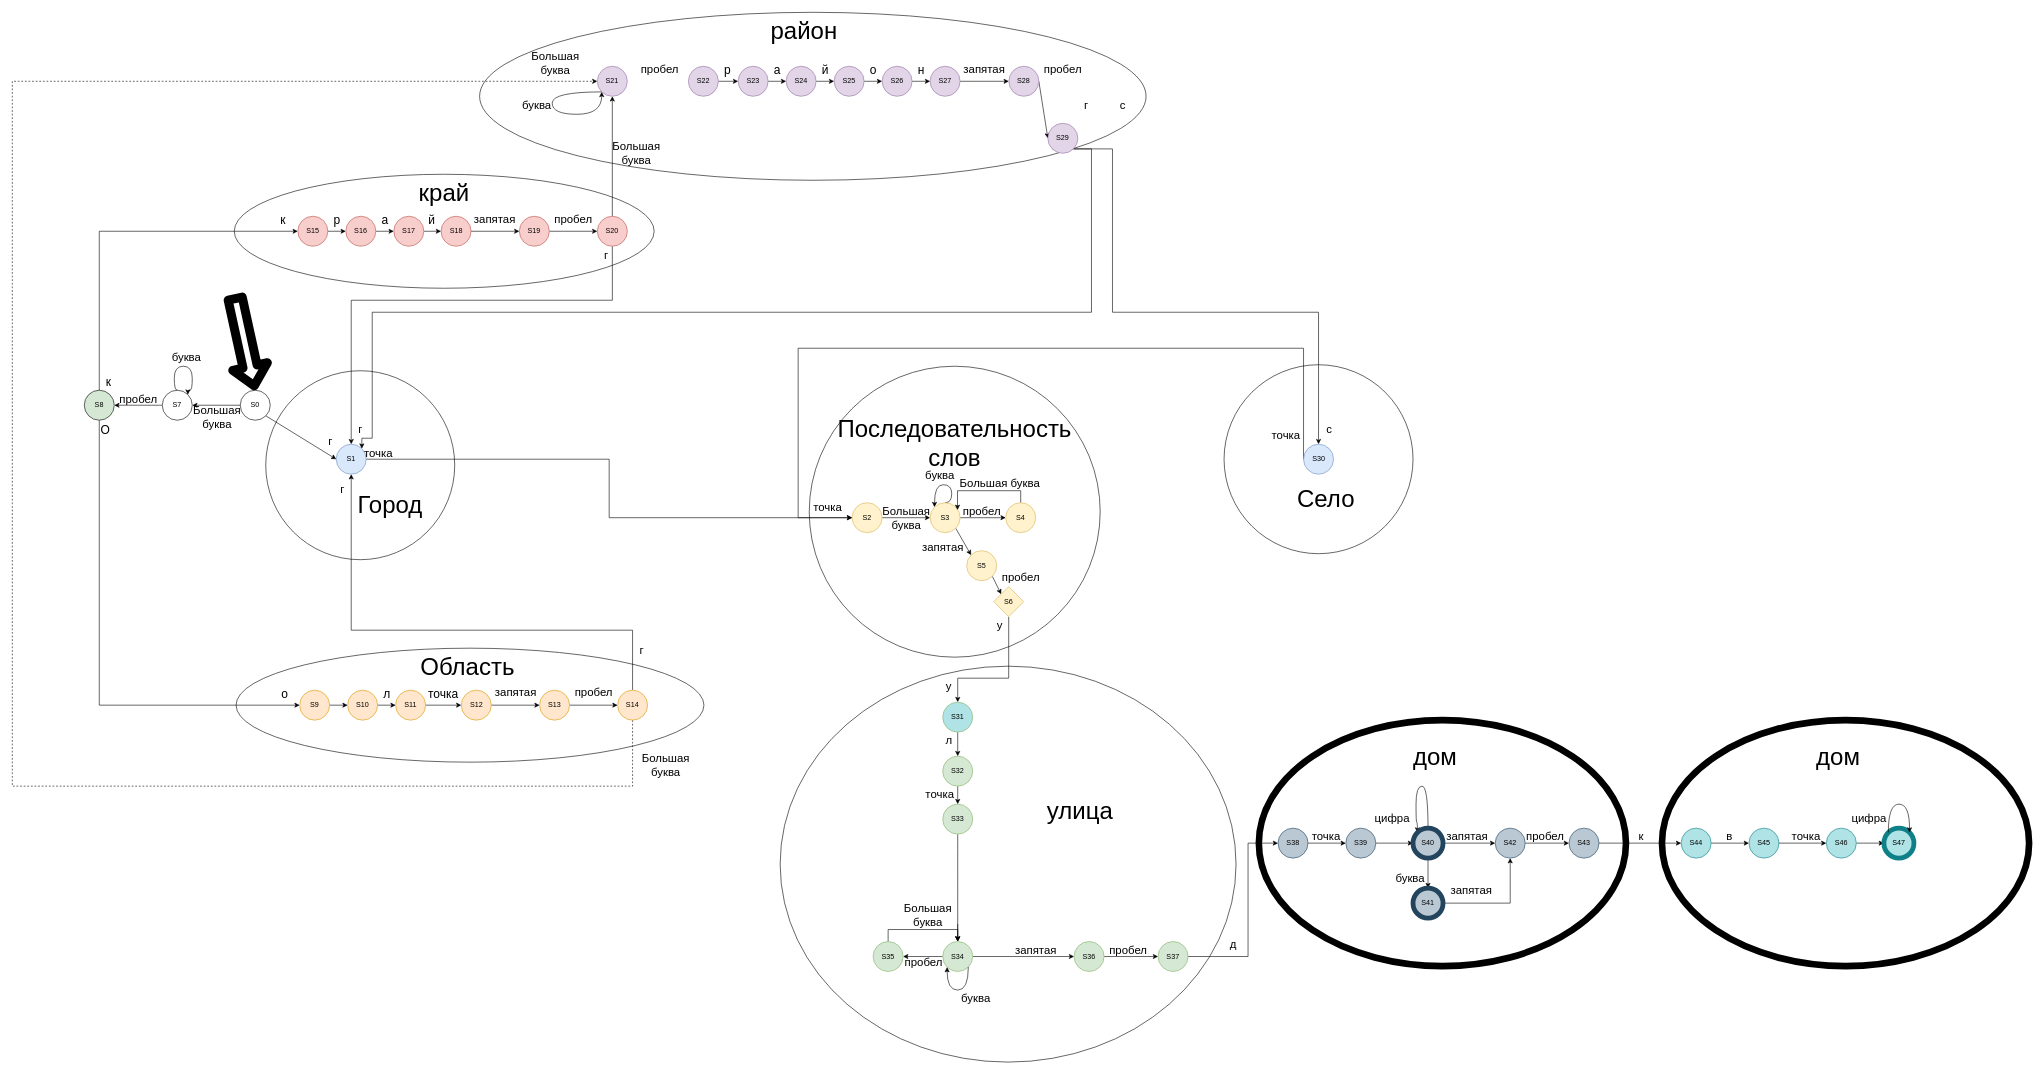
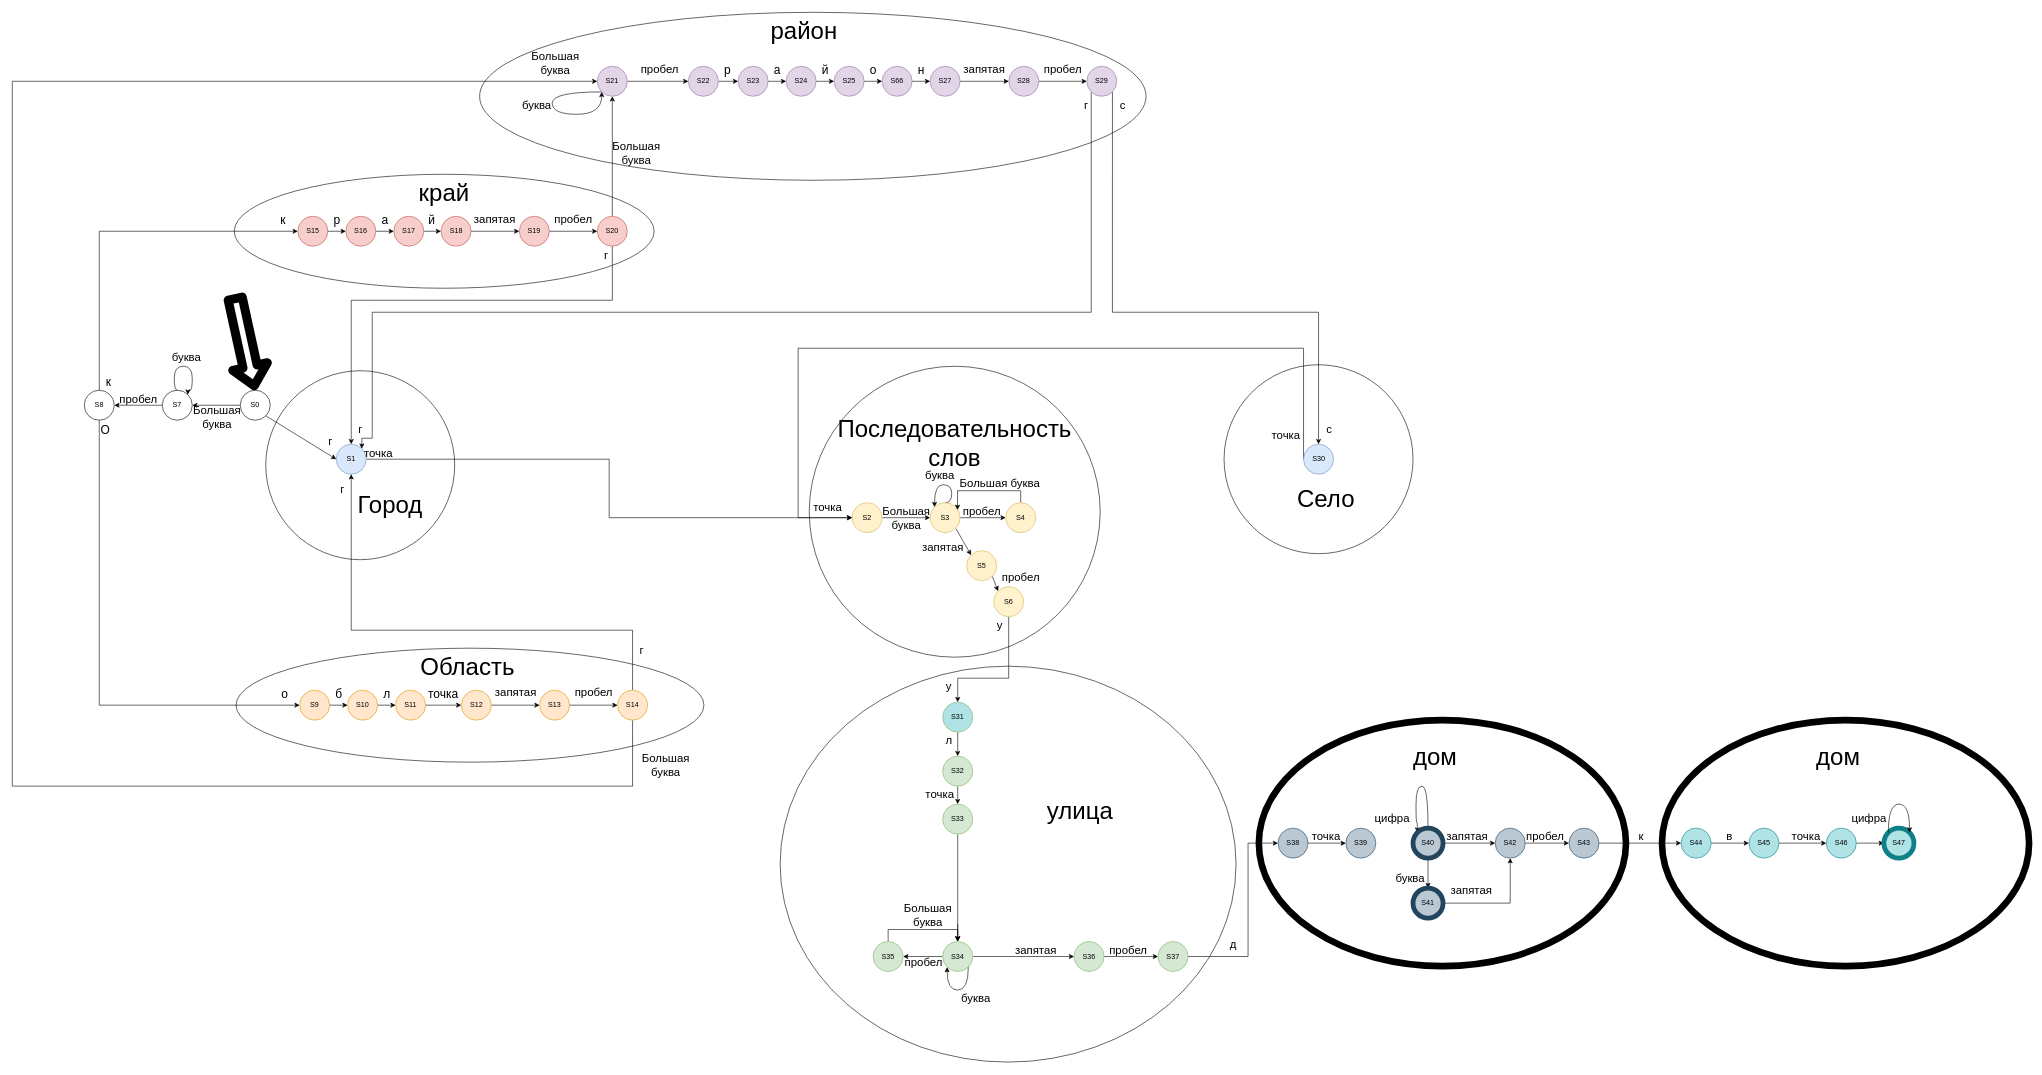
none -> (683, 81)
(897, 81) -> (897, 81)
(1063, 138) -> (1102, 81)
(99, 405) -> (99, 405)
(12, 486) -> (12, 486)
(1009, 602) -> (1009, 602)
none -> (339, 693)
(1407, 843) -> none
